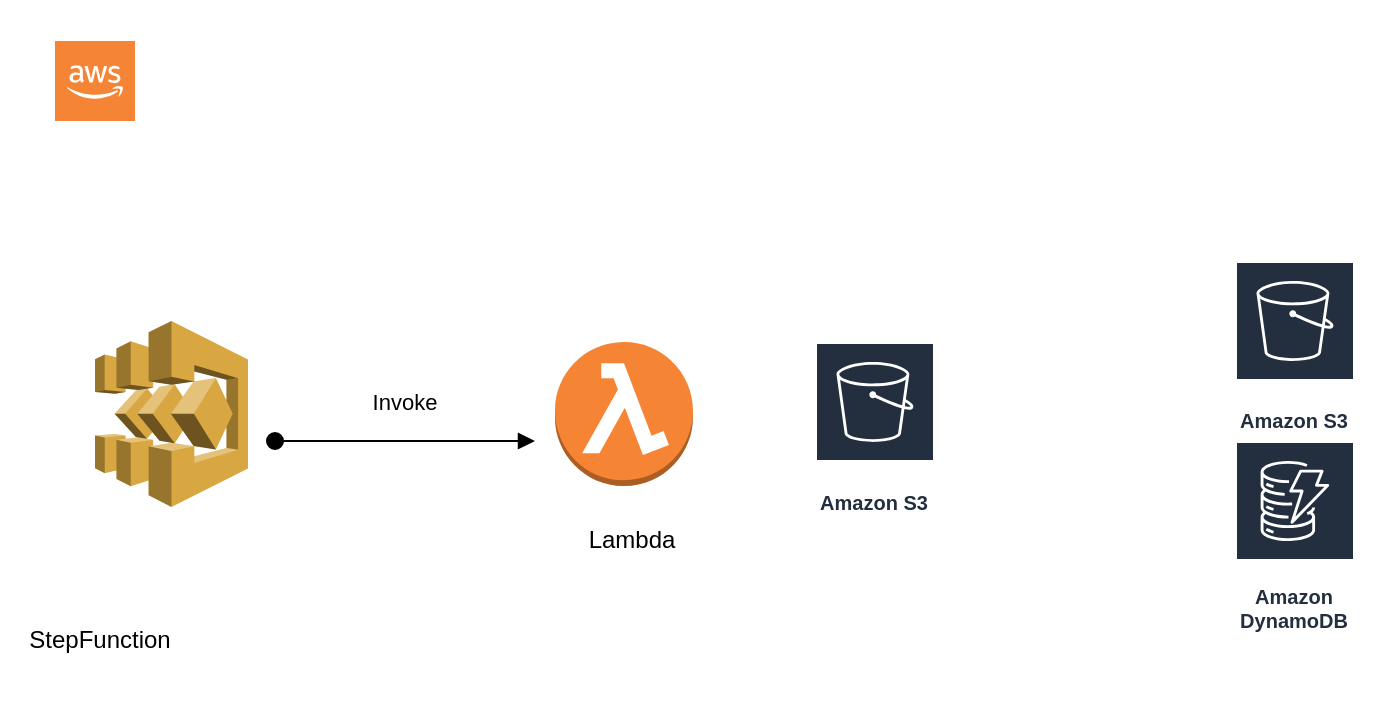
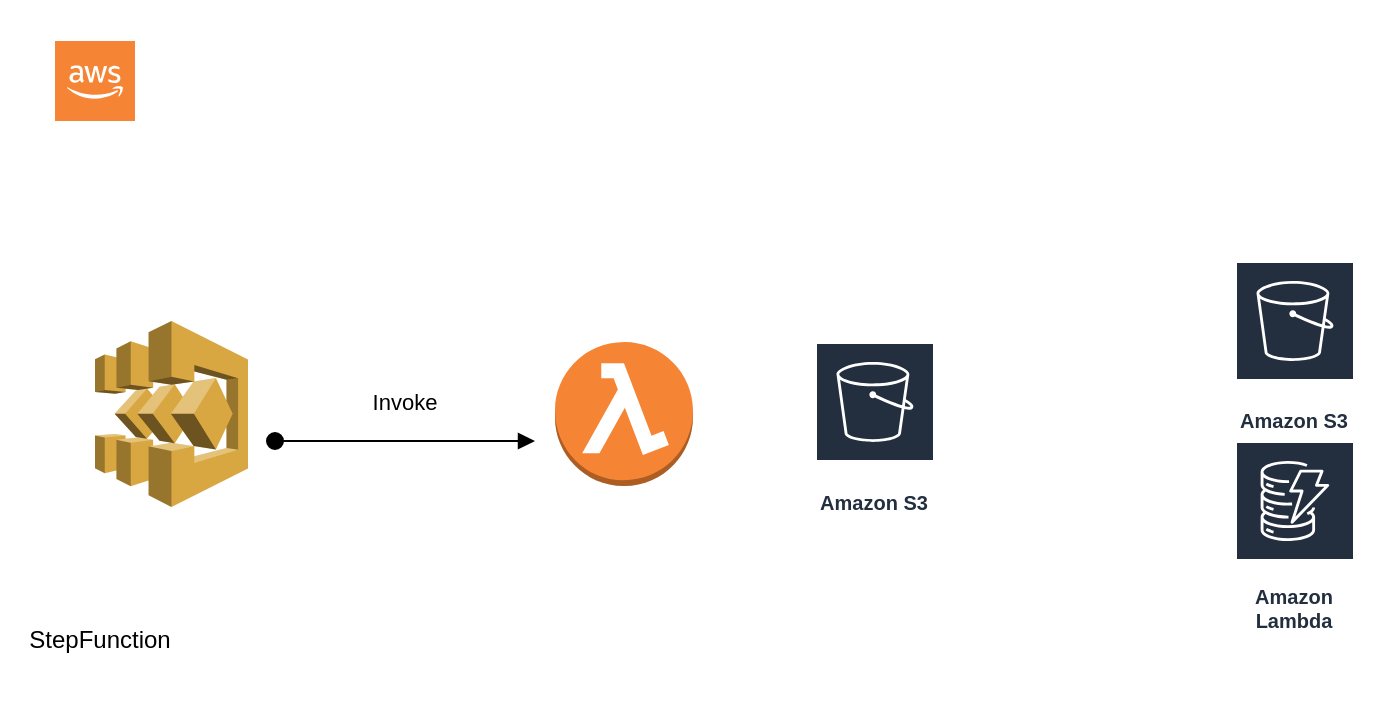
(633, 541) -> none
(1295, 609) -> (1295, 609)
